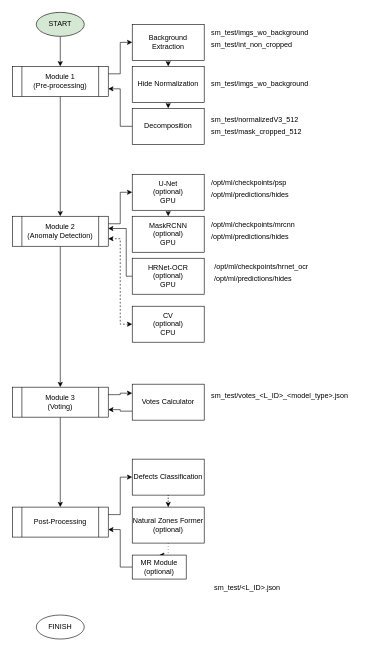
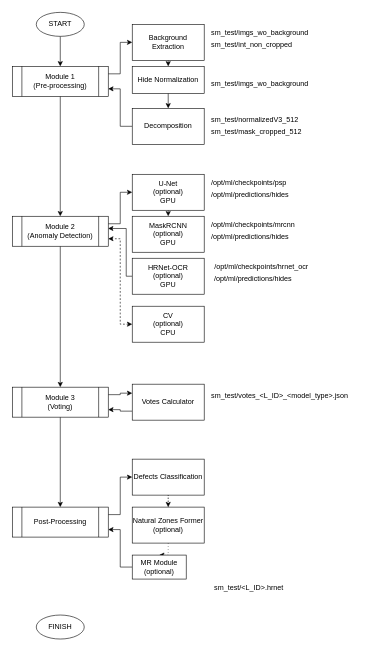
(60, 24) -> (60, 24)
(168, 84) -> (168, 80)
(252, 588) -> (254, 588)
